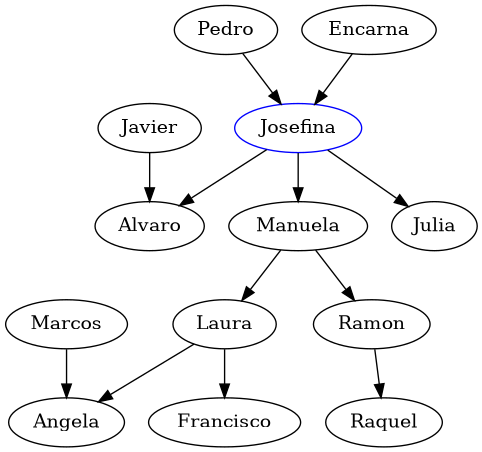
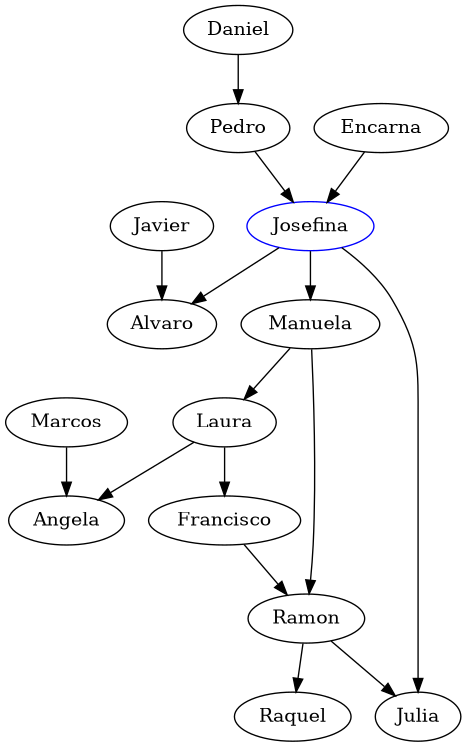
none -> (238, 30)
none -> (261, 564)
none -> (358, 664)
